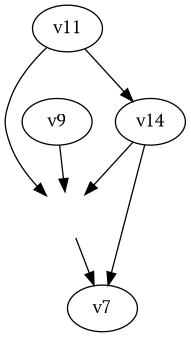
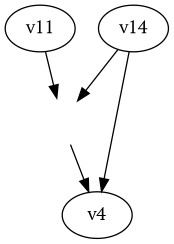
(105, 70) -> none
(57, 122) -> none
(102, 308) -> (97, 215)
